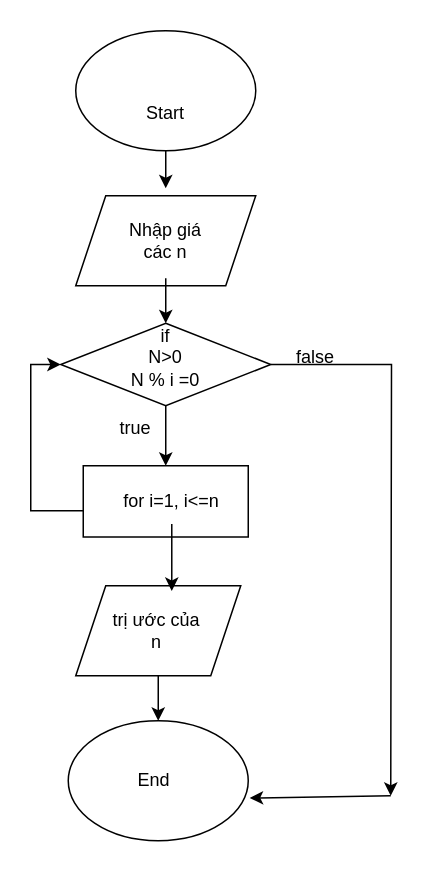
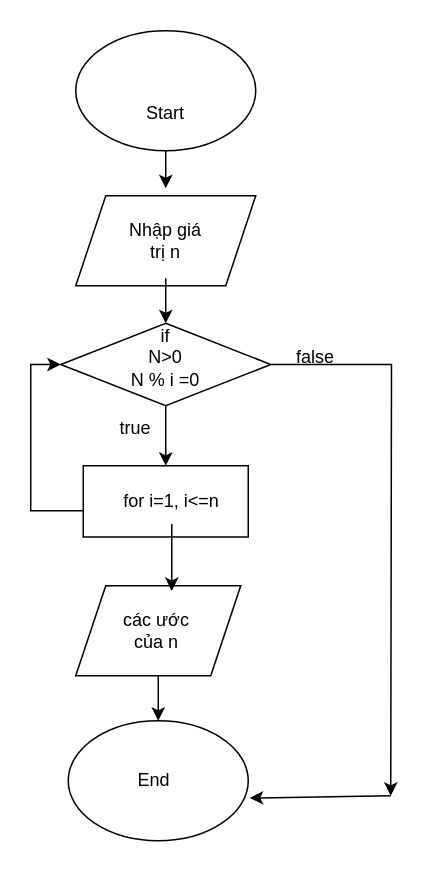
(166, 241) -> (166, 241)
(157, 631) -> (157, 631)
